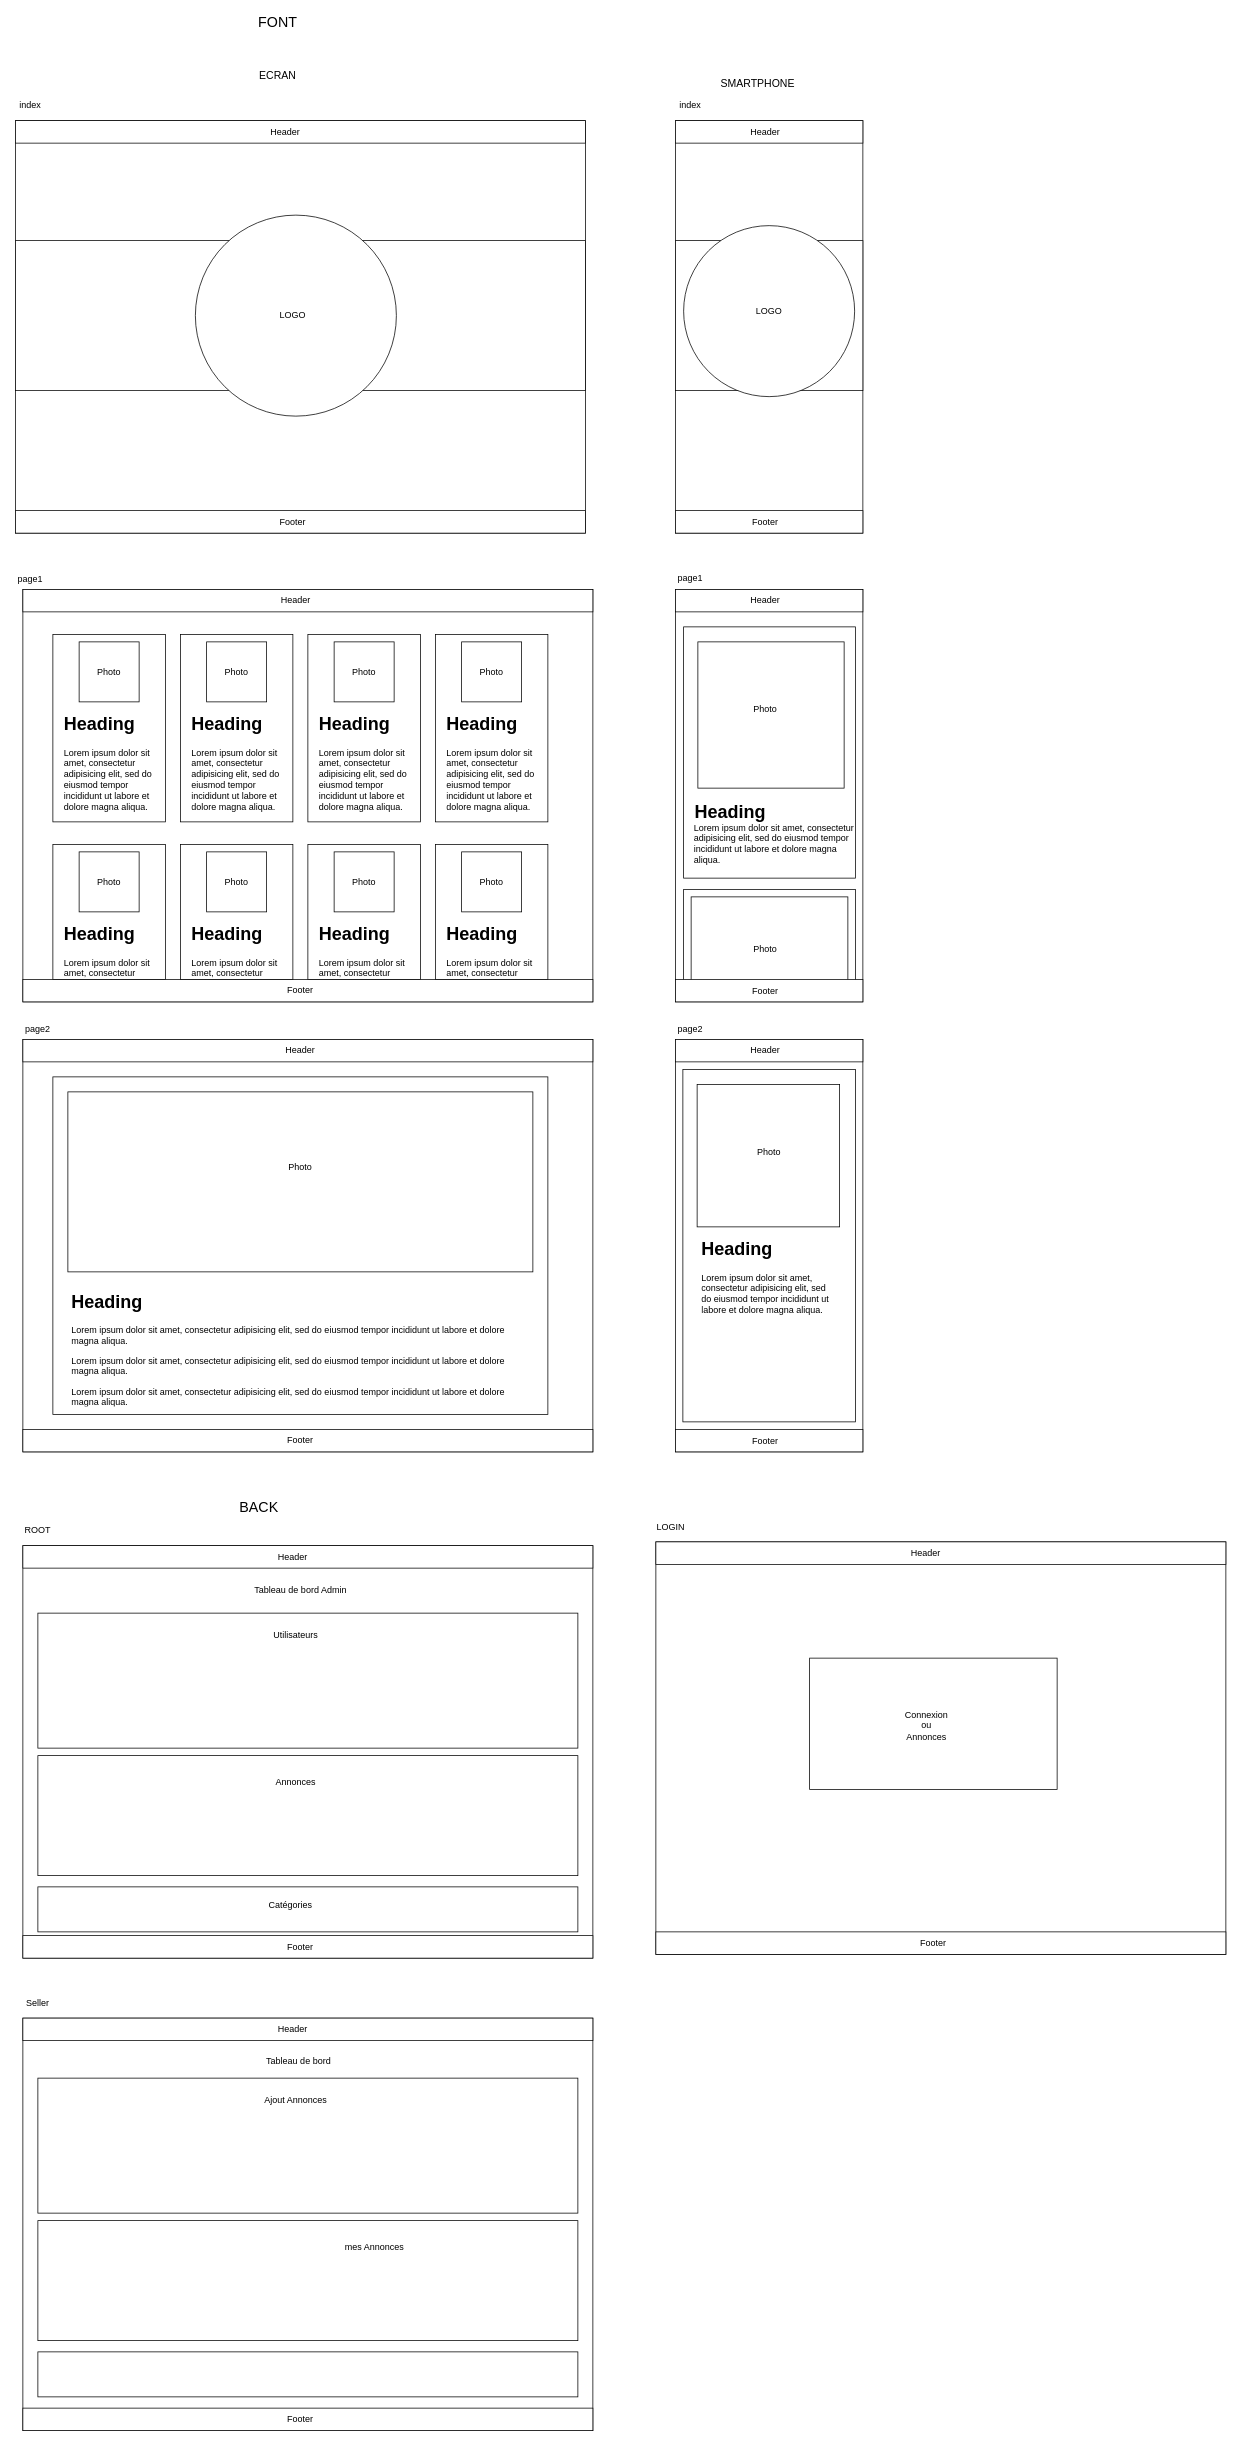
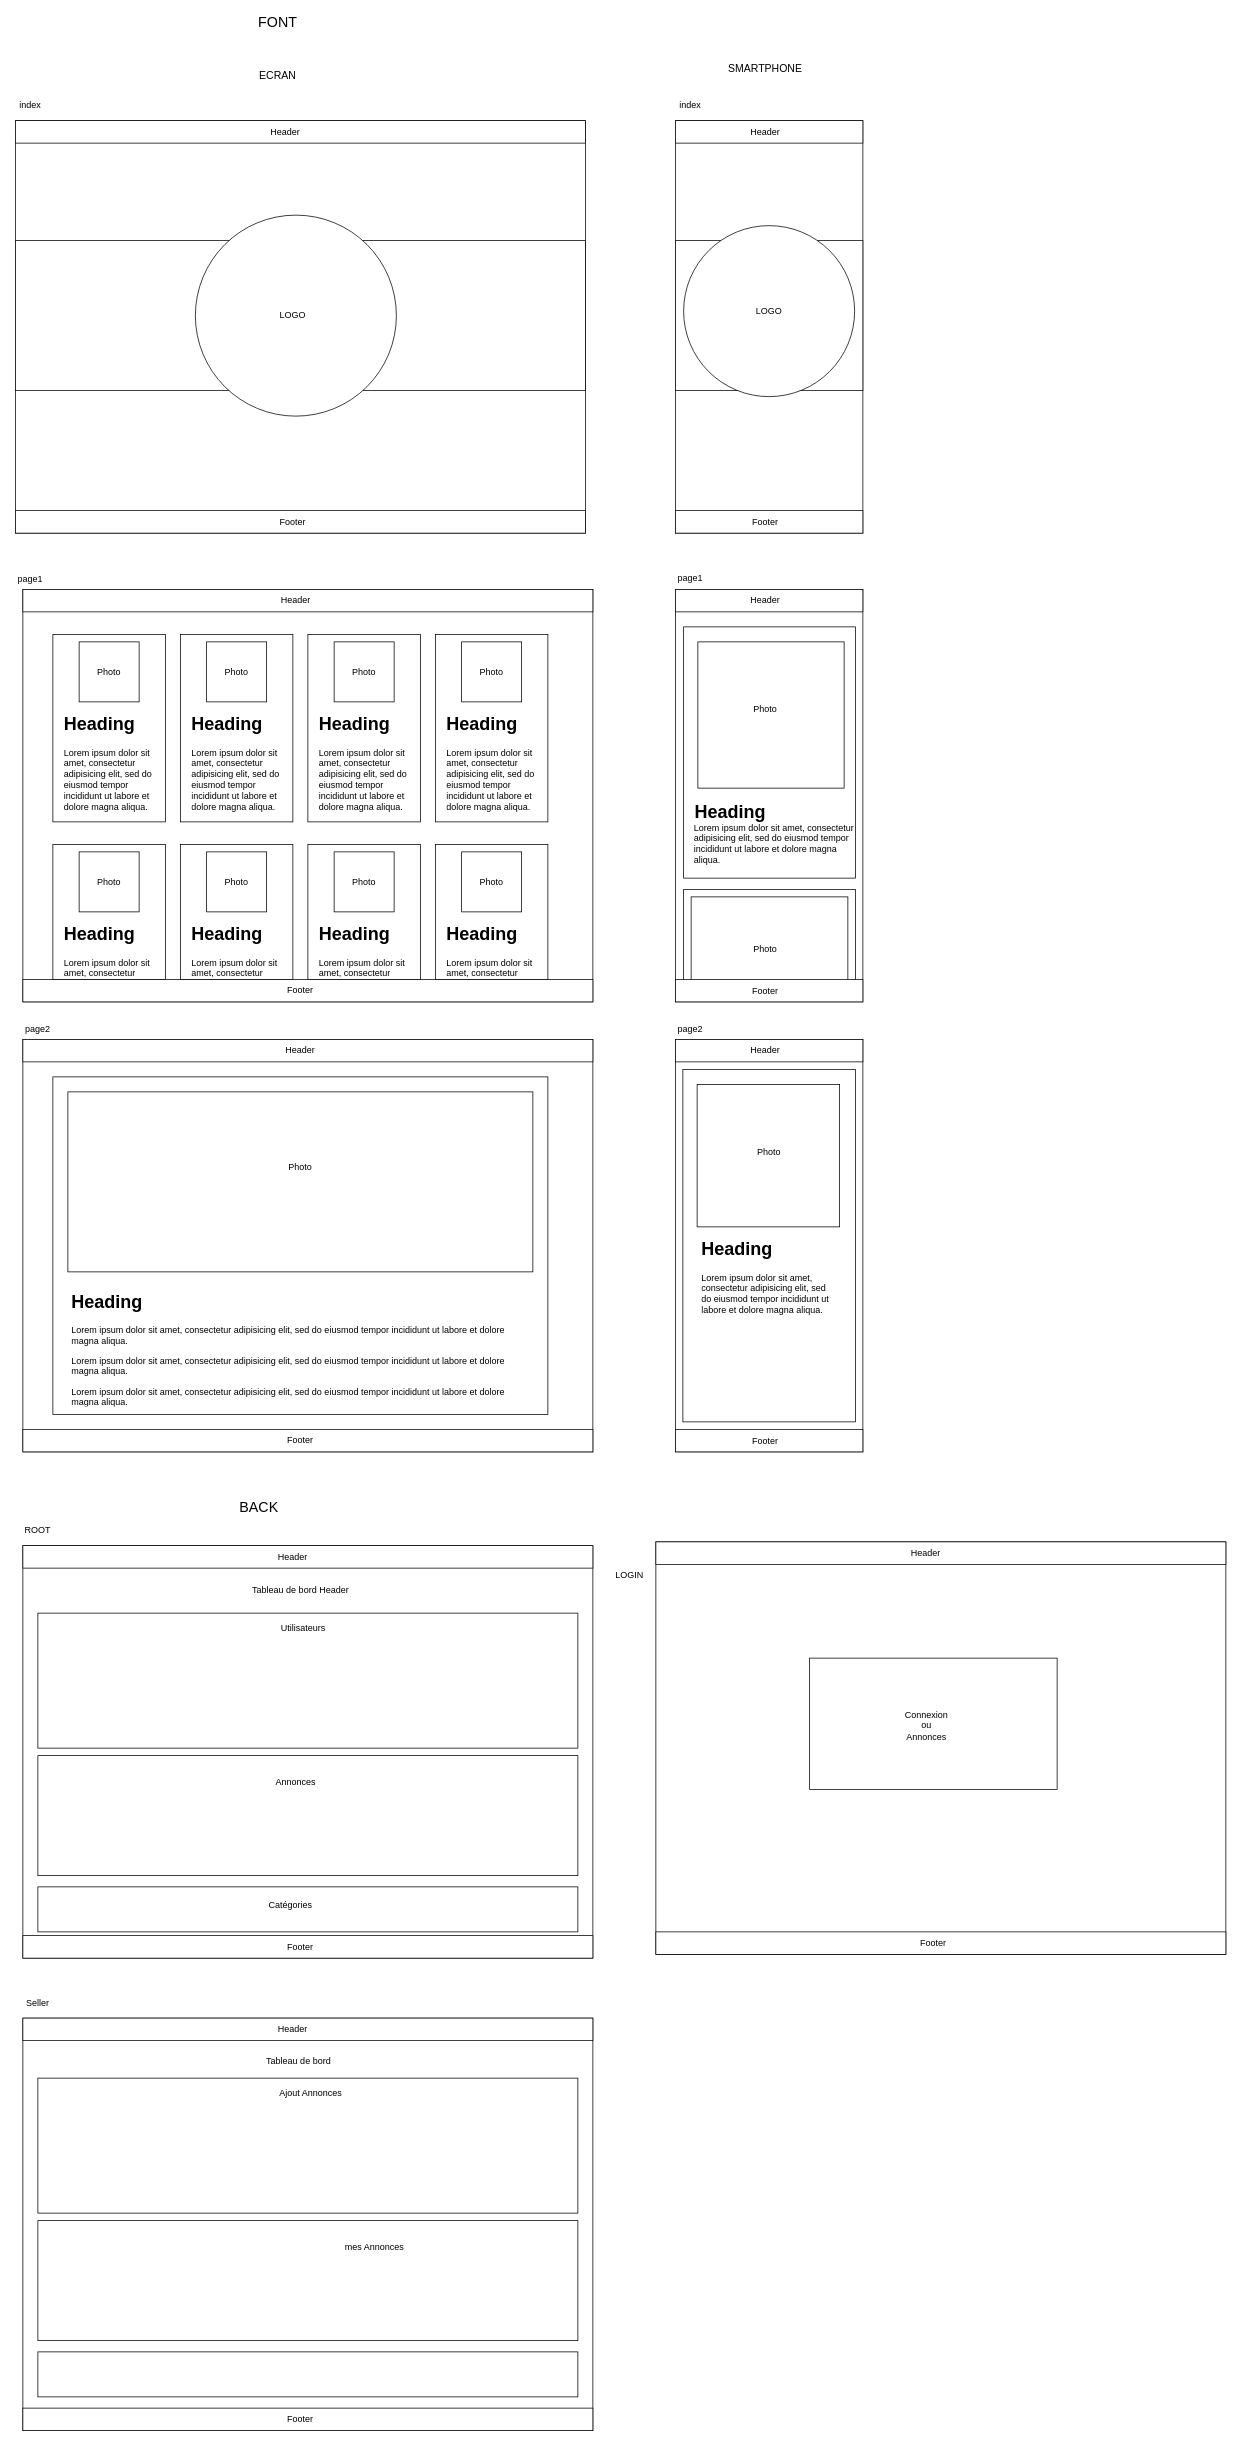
(758, 83) -> (765, 68)
(671, 1527) -> (630, 1575)
(301, 1590) -> (301, 1590)
(296, 1635) -> (303, 1628)
(296, 2100) -> (311, 2093)
